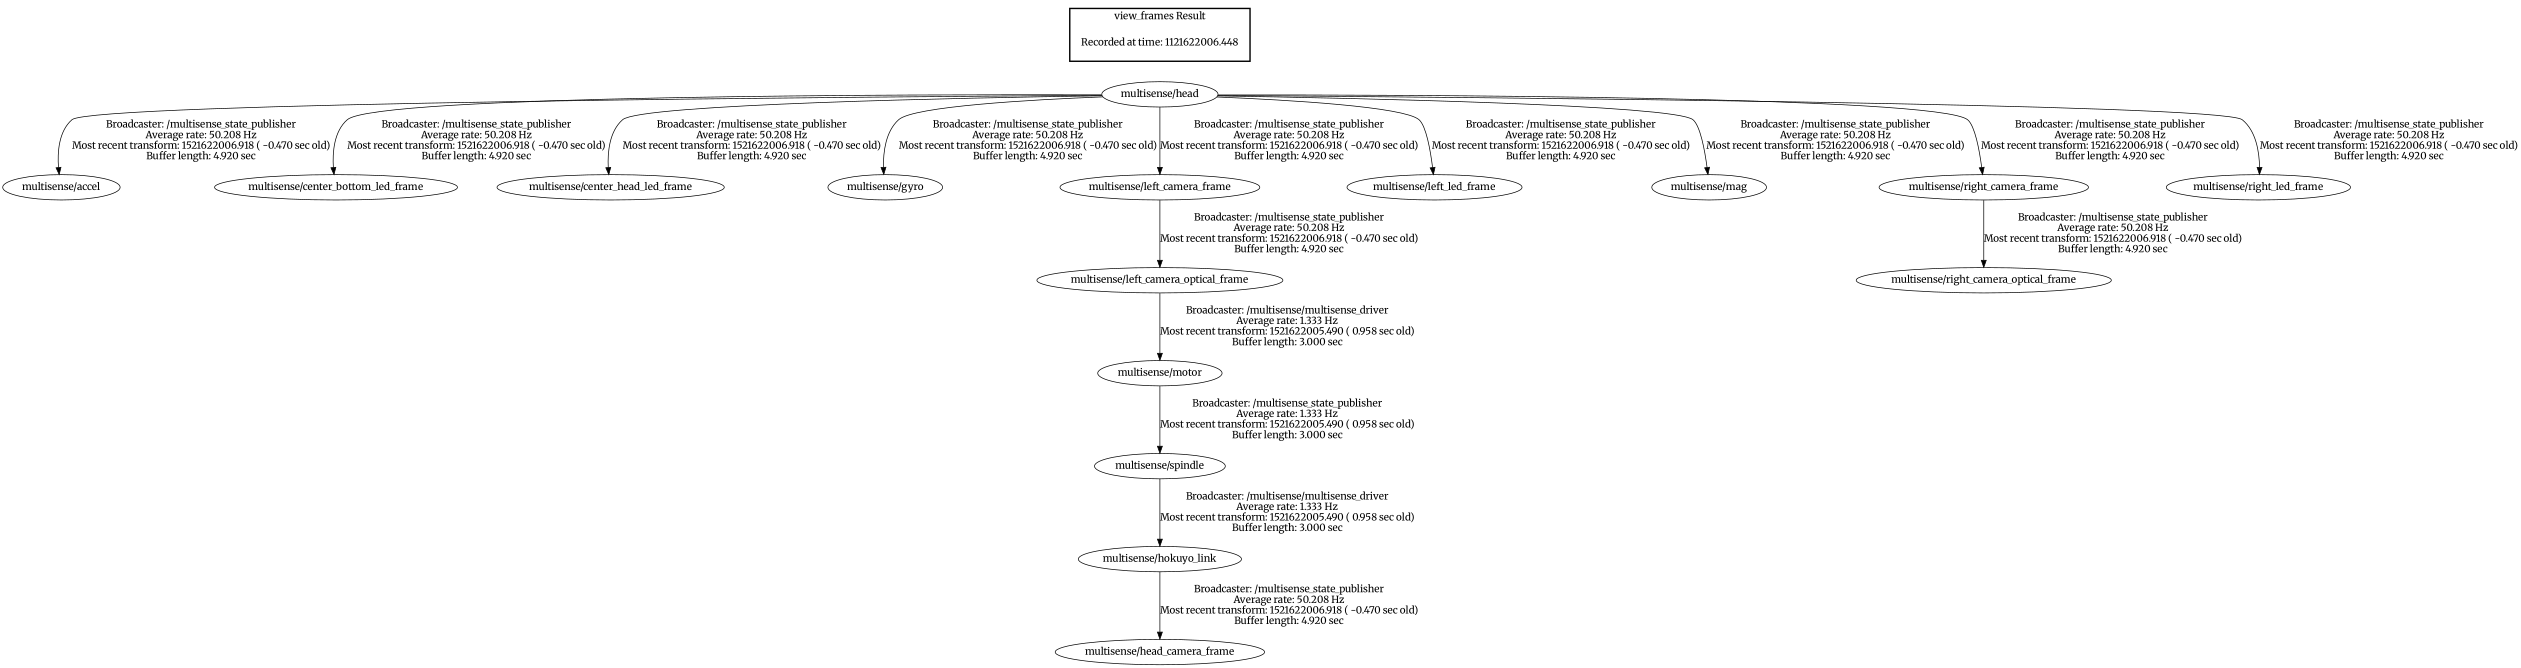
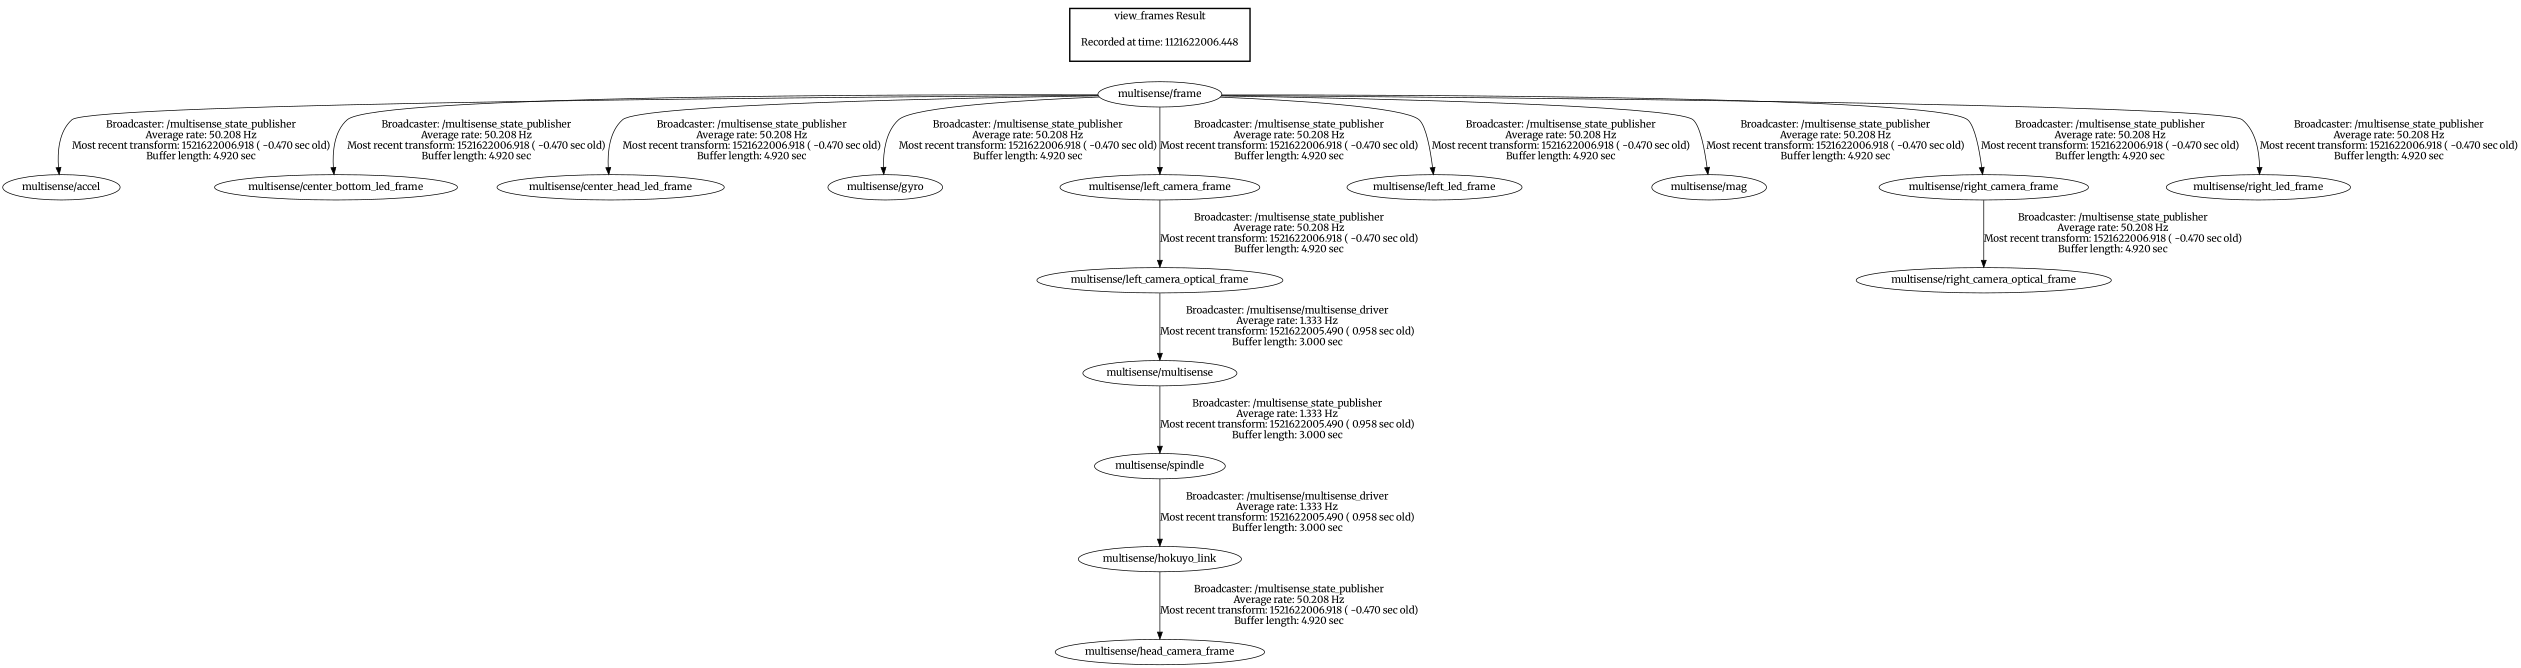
(1160, 94) -> (1160, 94)
(1160, 373) -> (1160, 373)
